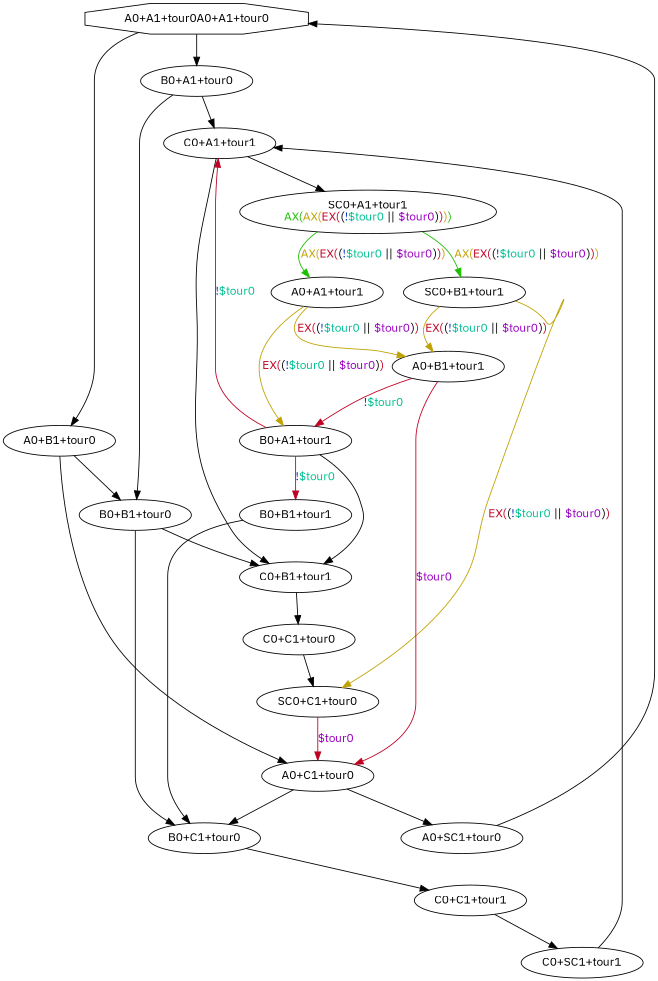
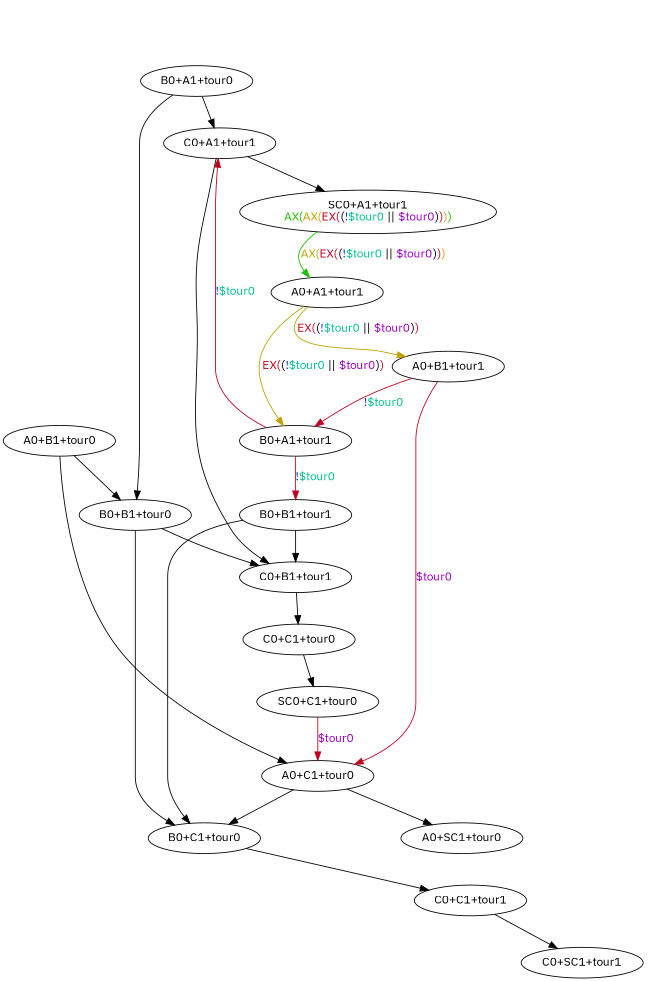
(197, 19) -> none
(464, 292) -> none
(622, 408) -> none
(361, 505) -> (296, 542)
